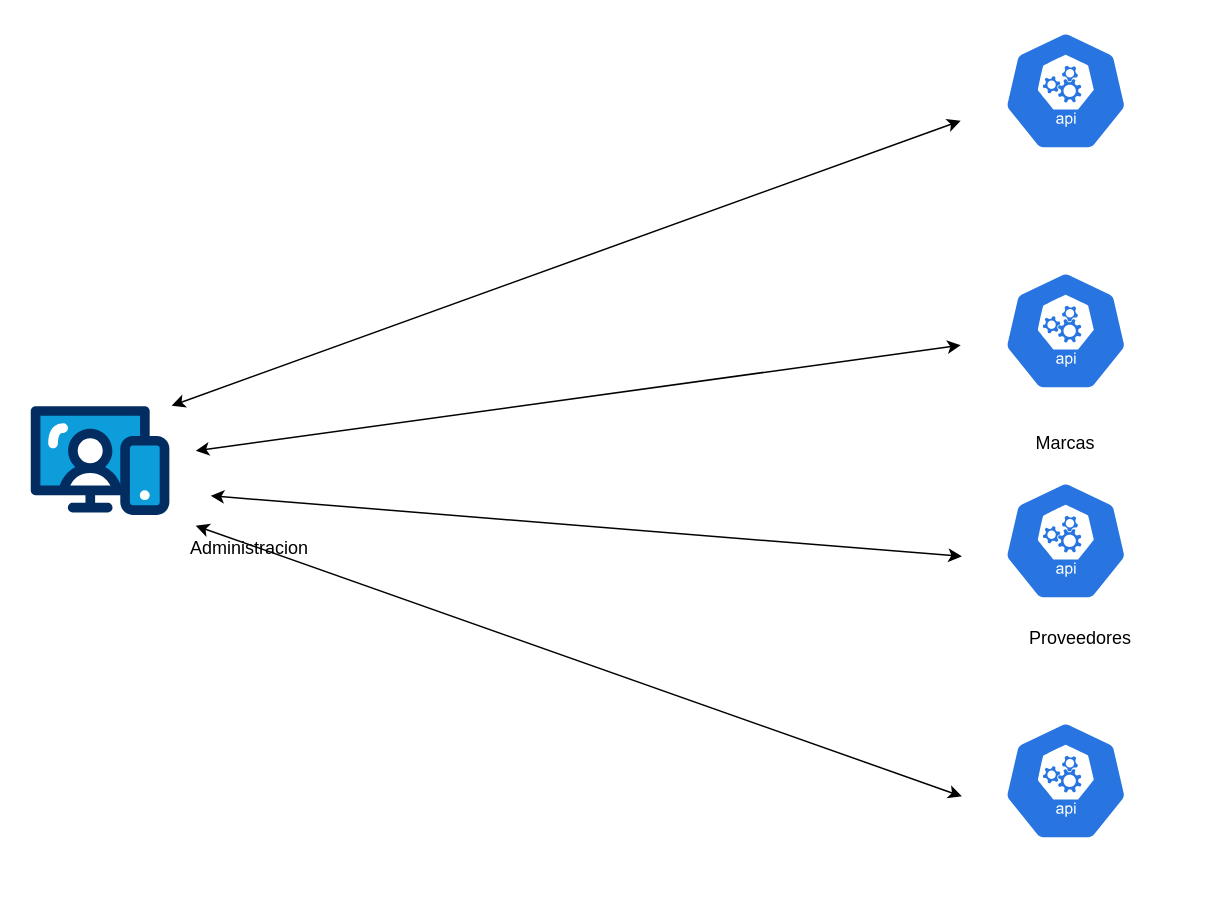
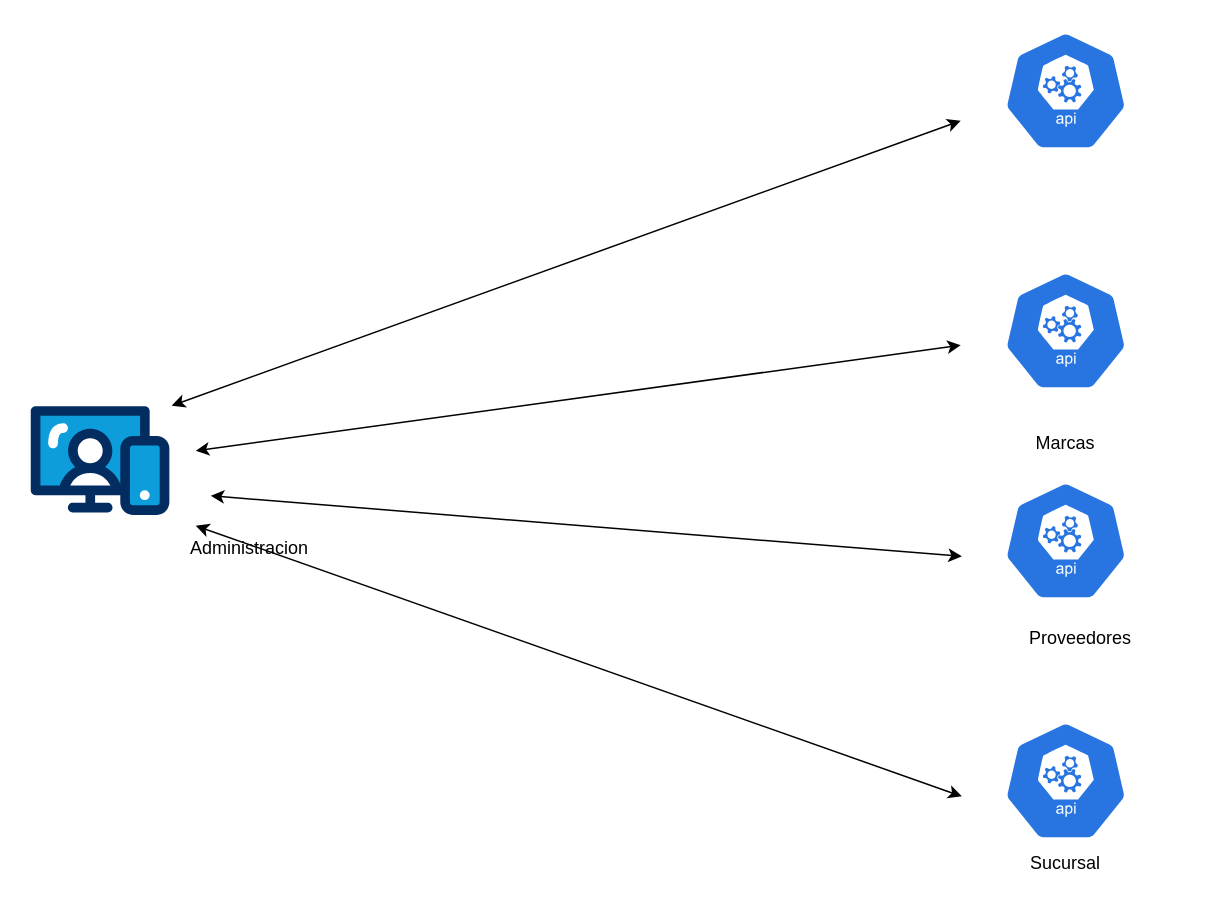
none -> (1066, 863)
